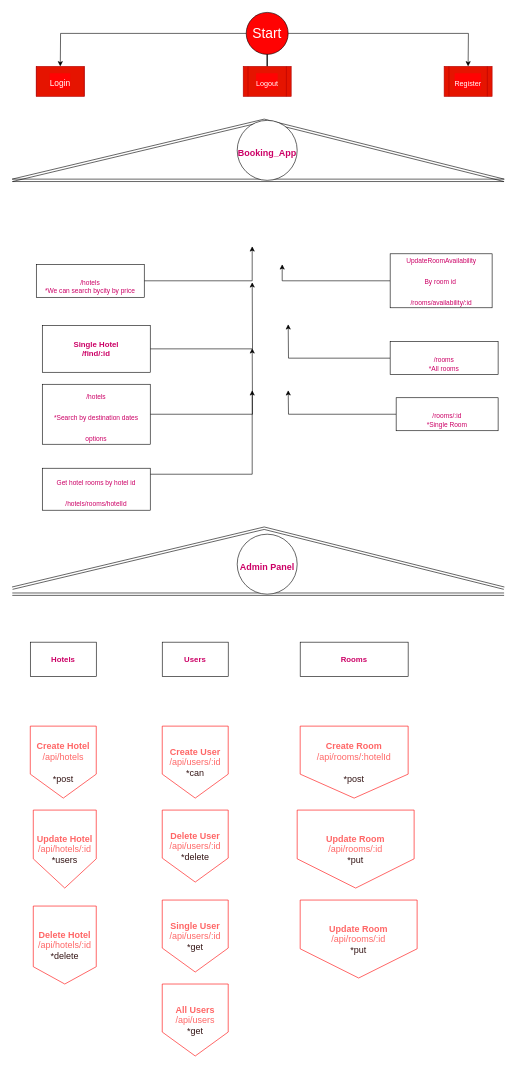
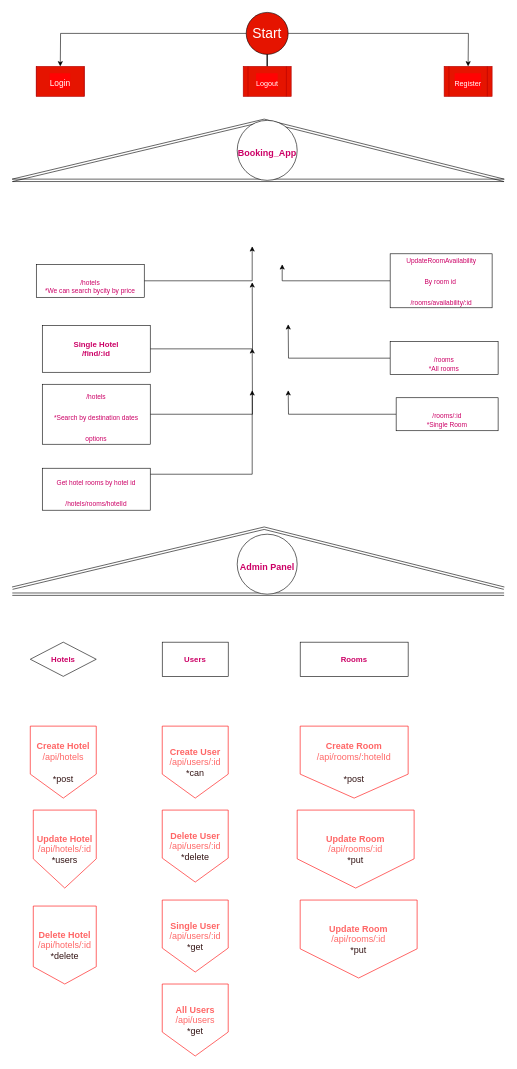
(267, 33) -> (267, 33)
(63, 659) -> (63, 659)
